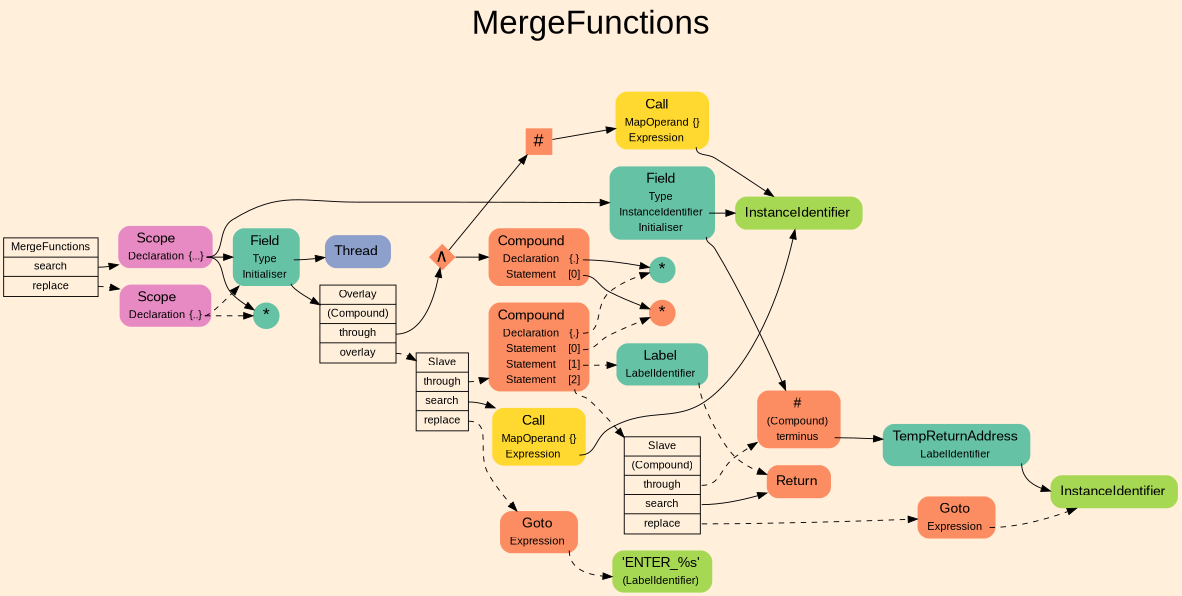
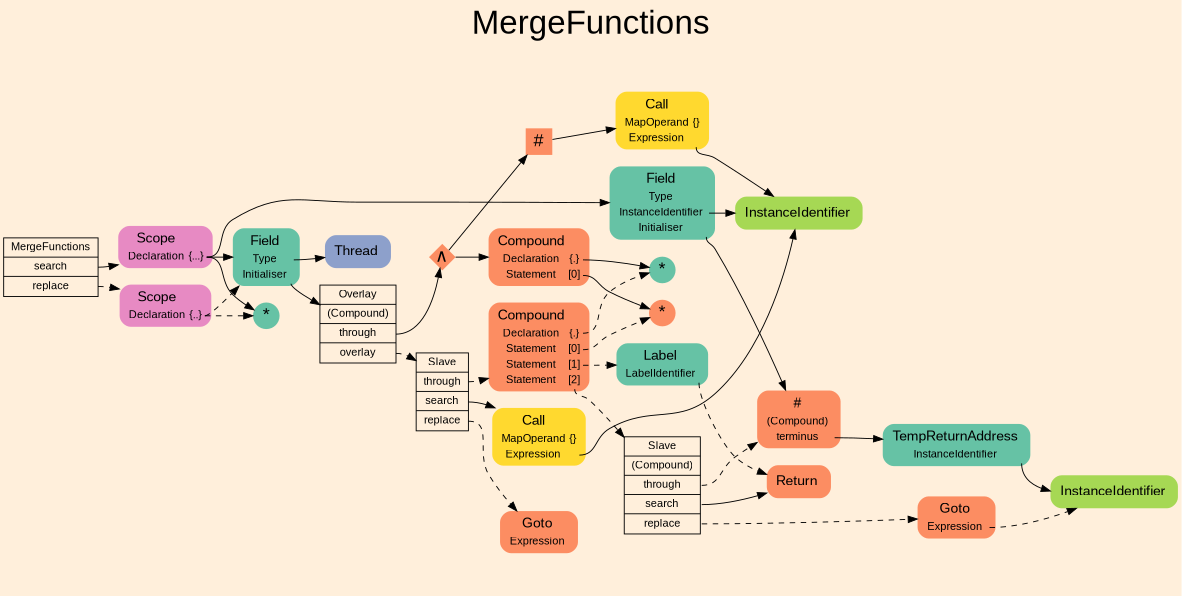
(955, 454) -> (955, 454)
(662, 572) -> none
